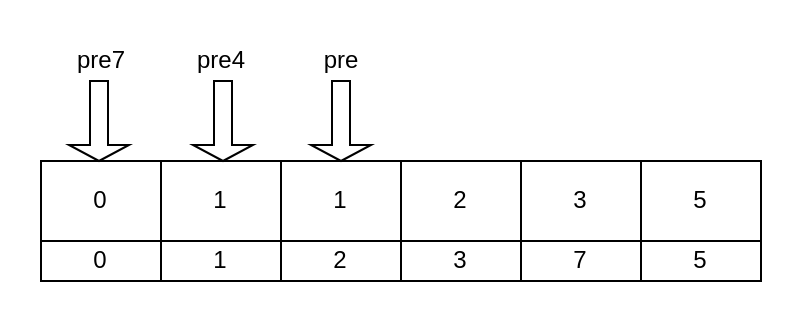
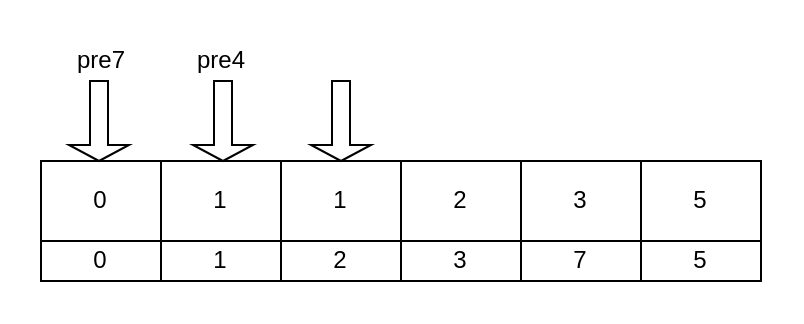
(341, 61) -> none
